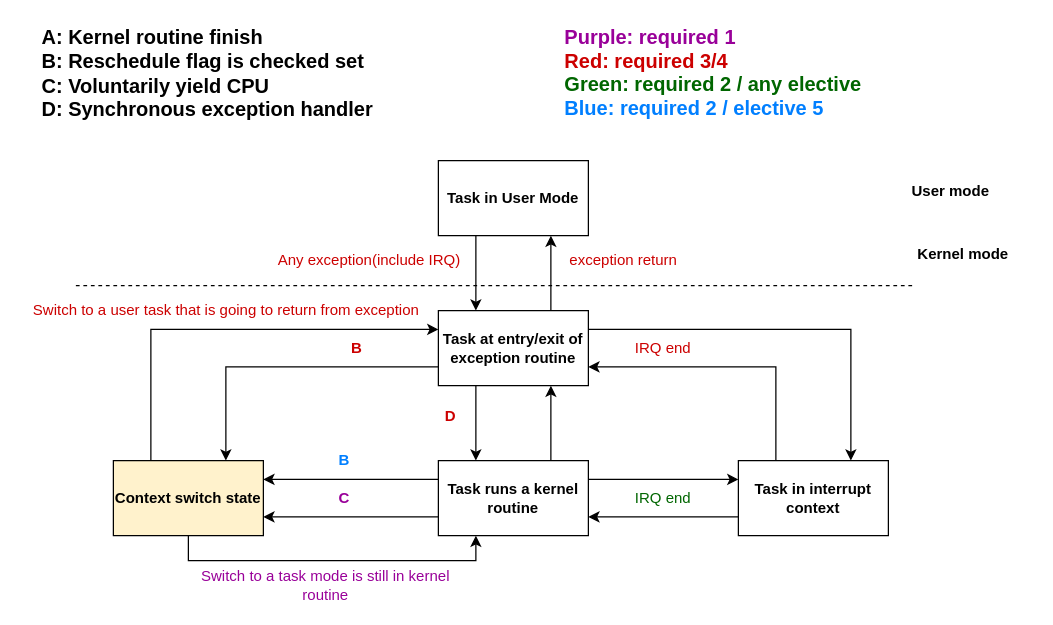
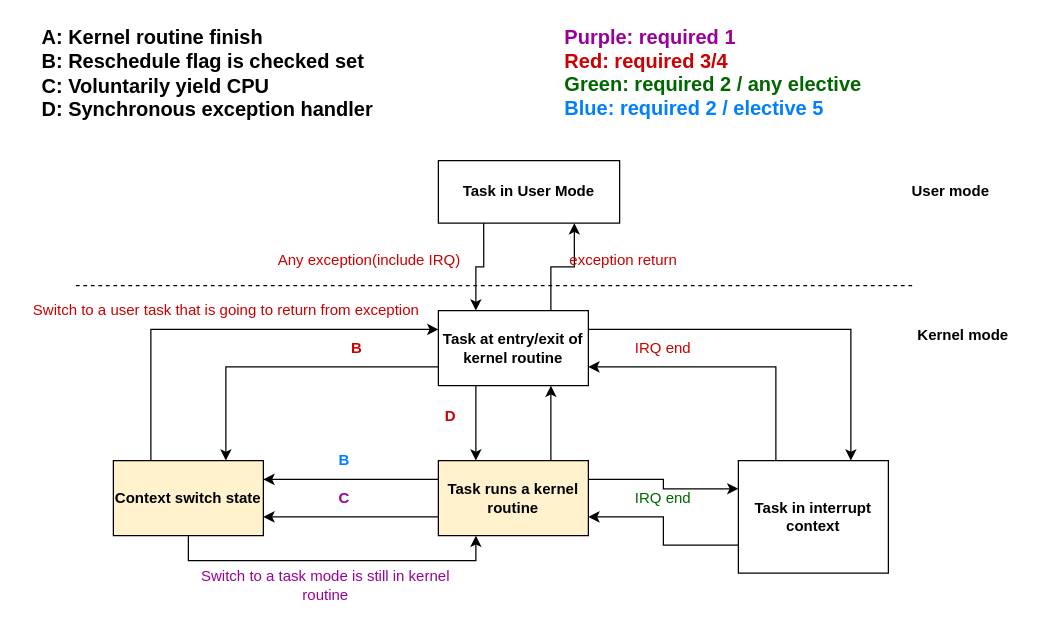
(513, 198) -> (529, 192)
(963, 254) -> (963, 336)
(513, 348) -> (513, 348)
(513, 498) -> (513, 498)
(813, 498) -> (813, 517)
